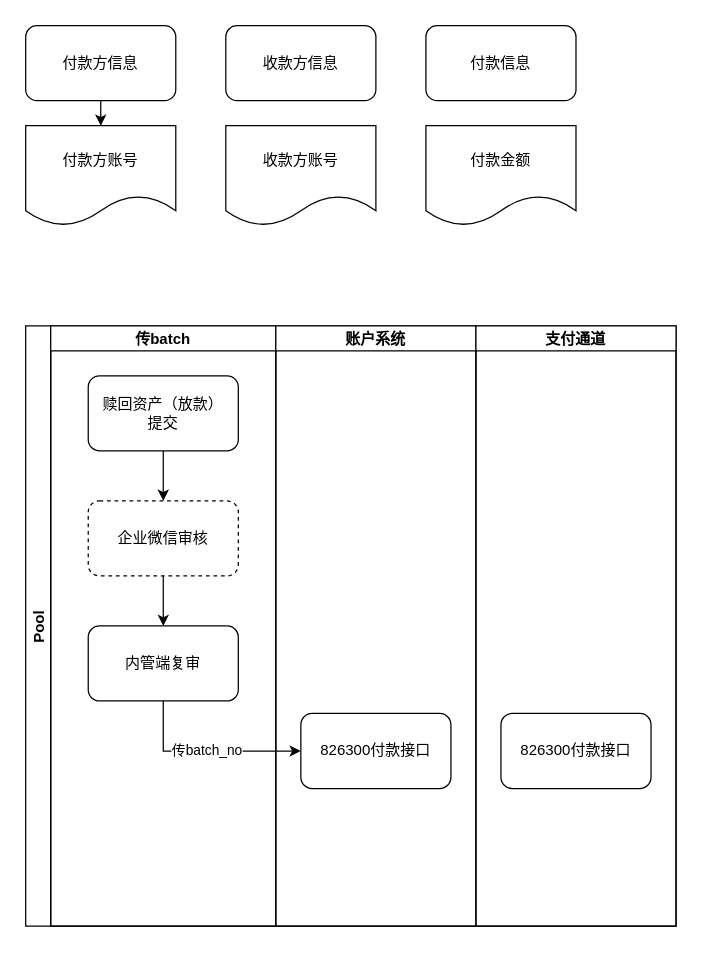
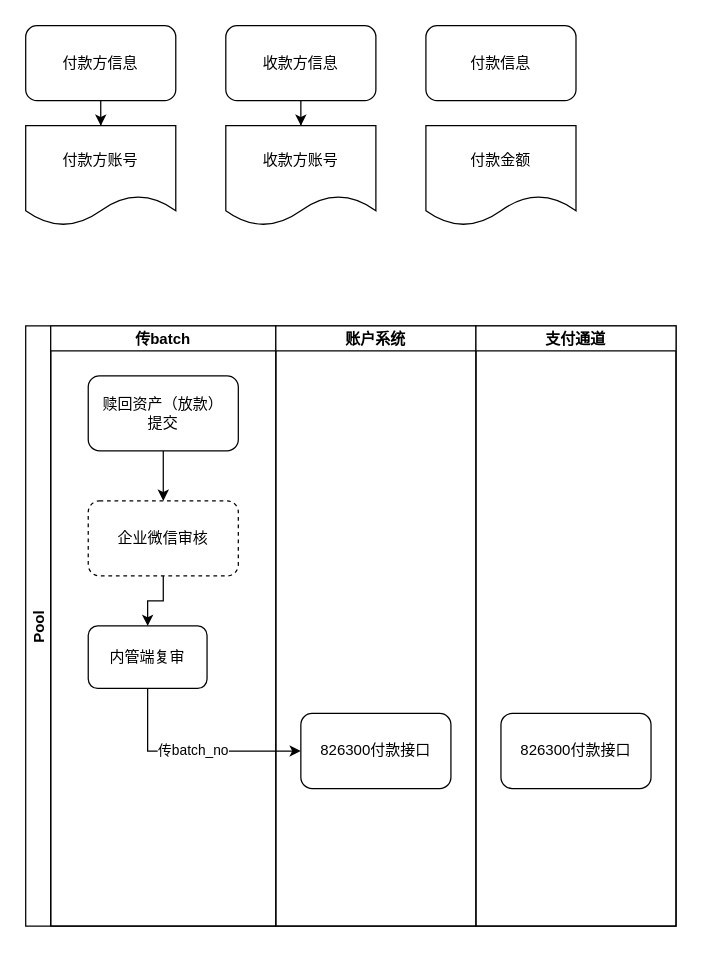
none -> (301, 118)
(163, 663) -> (148, 657)
